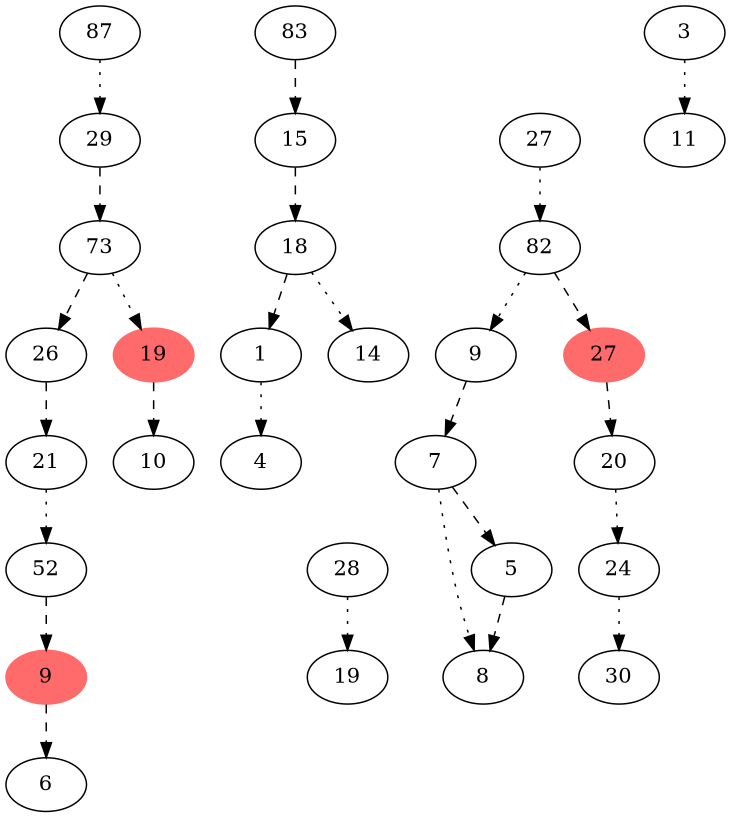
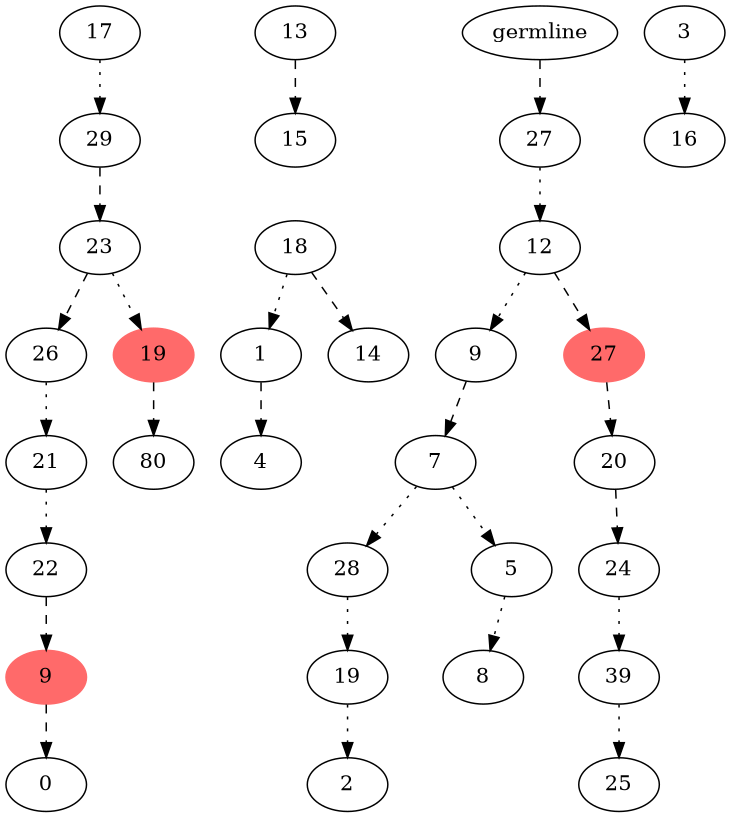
(100, 33) -> (100, 33)
(295, 33) -> (295, 33)
none -> (540, 33)
(685, 140) -> (685, 140)
(295, 187) -> none
(100, 248) -> (100, 248)
(540, 248) -> (540, 248)
(281, 294) -> (281, 294)
(328, 295) -> (328, 295)
(46, 401) -> (46, 401)
(261, 401) -> (261, 401)
(154, 462) -> (154, 462)
(616, 509) -> (616, 509)
(469, 510) -> (469, 510)
(451, 563) -> (397, 510)
(46, 570) -> (46, 570)
(499, 616) -> (499, 616)
(619, 677) -> (619, 677)
(46, 785) -> (46, 785)
none -> (348, 785)
none -> (619, 785)
